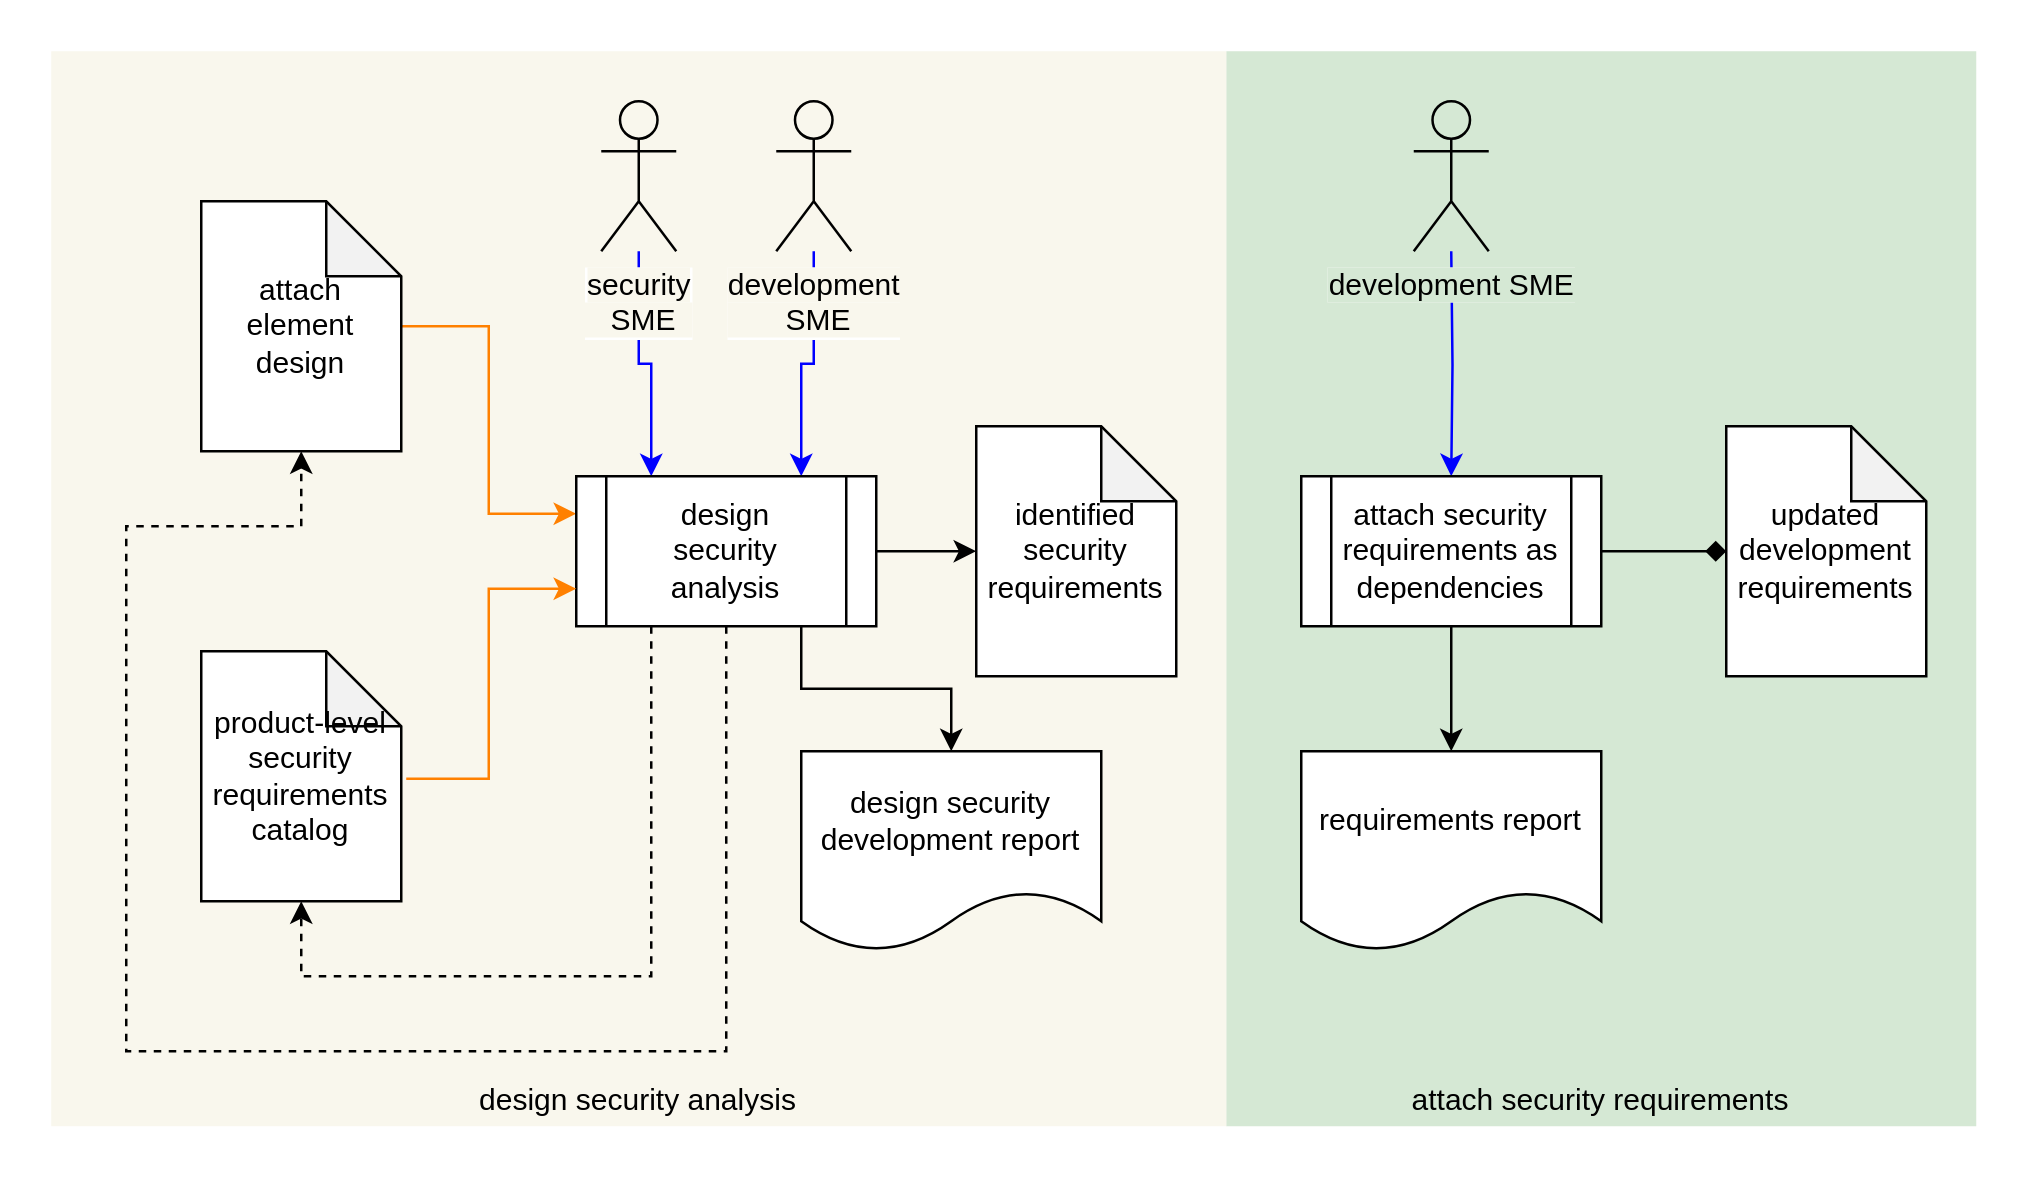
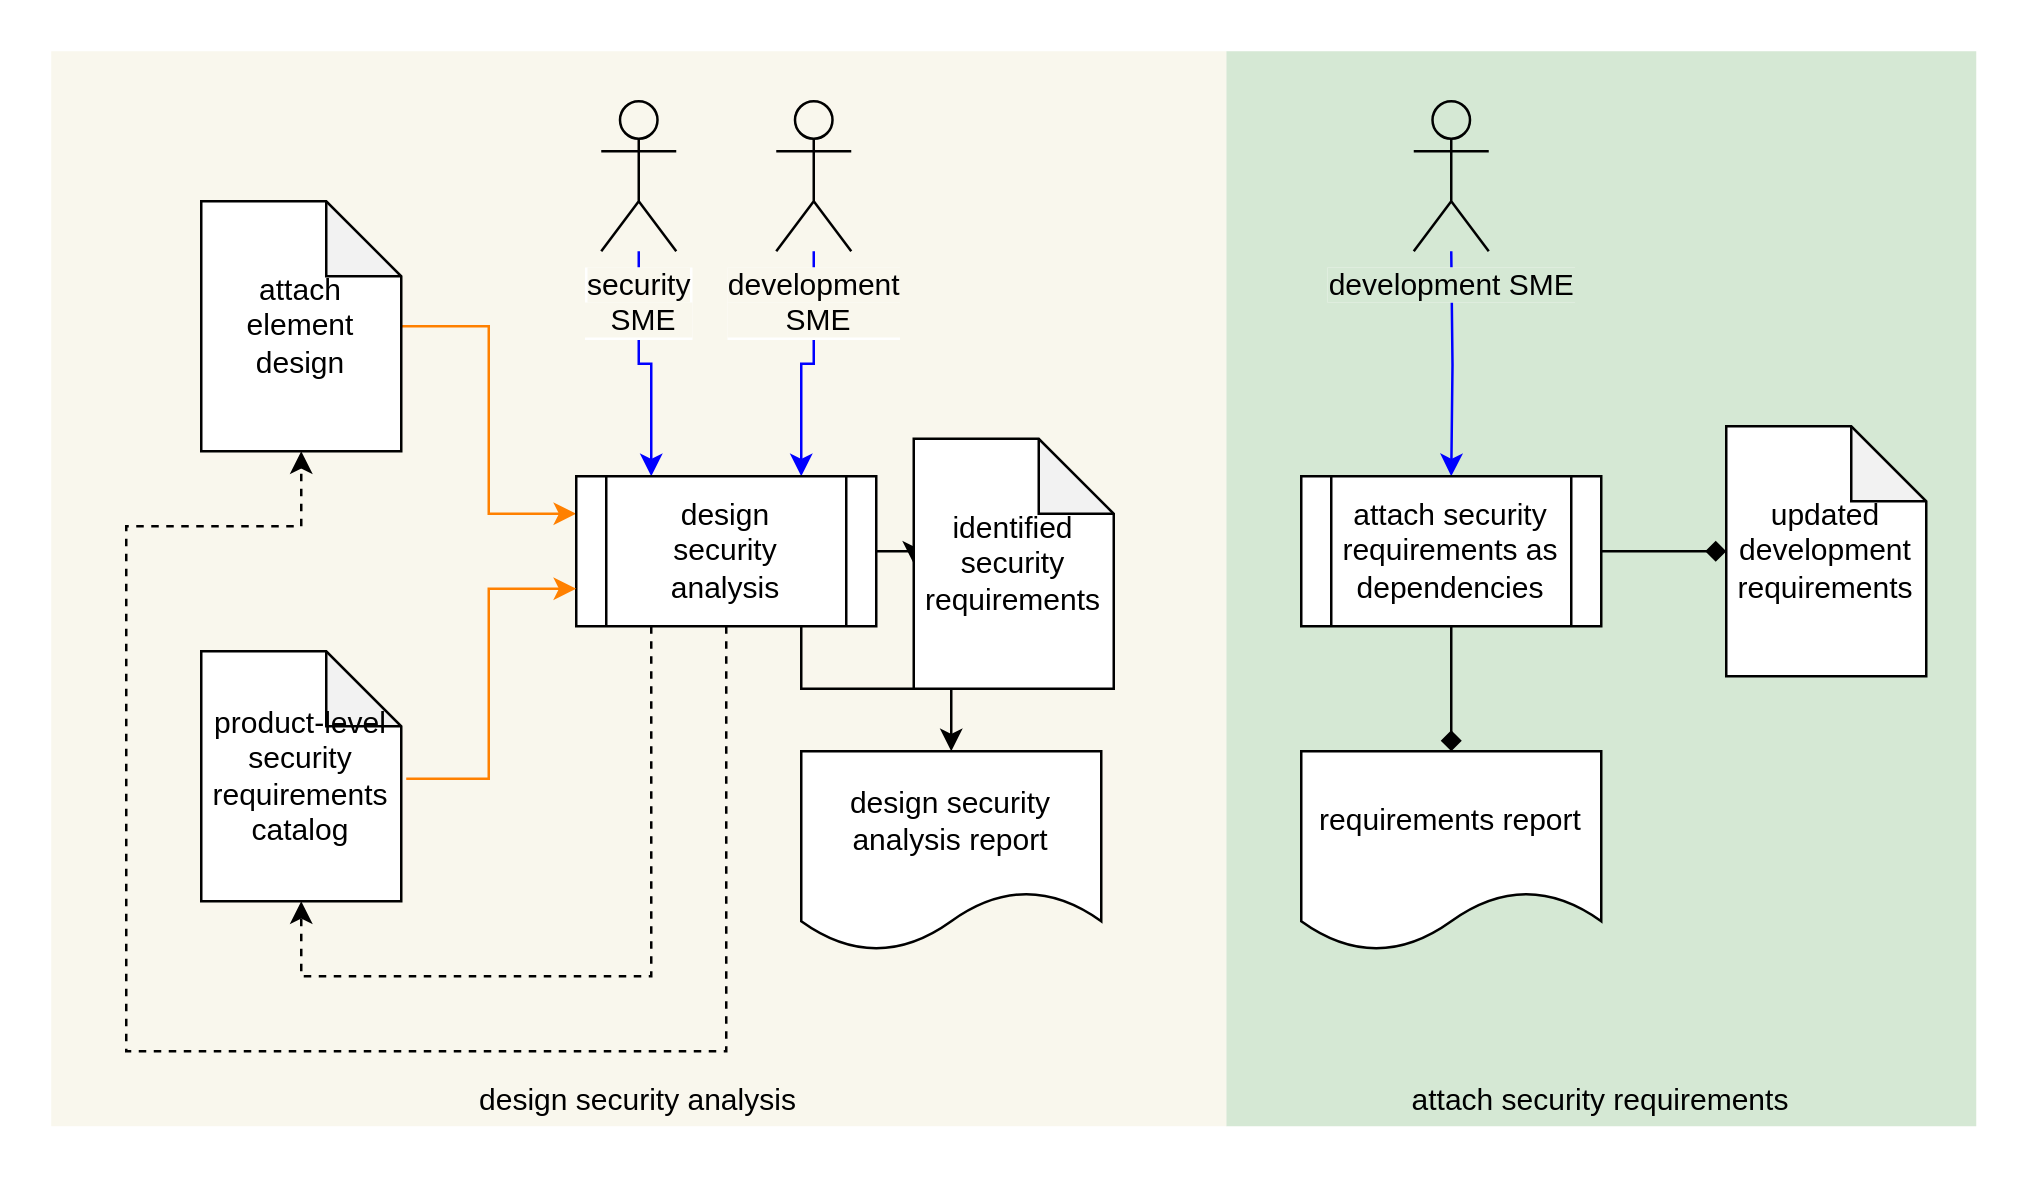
(1076, 551) -> (1014, 564)
(1451, 732) -> (1451, 731)
(951, 821) -> (951, 821)
